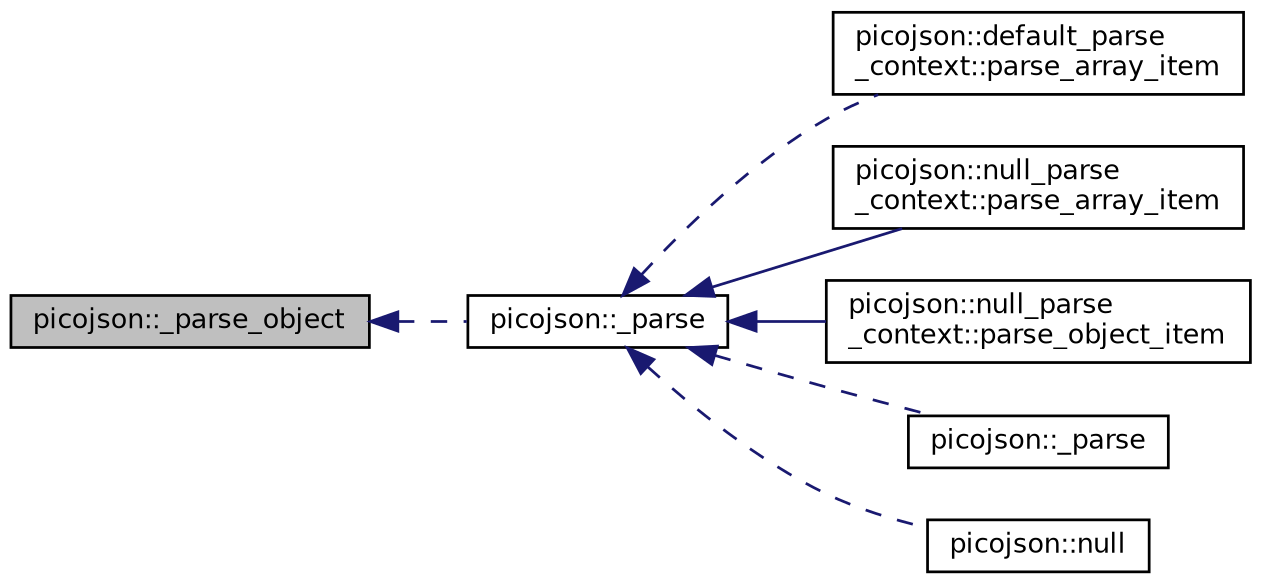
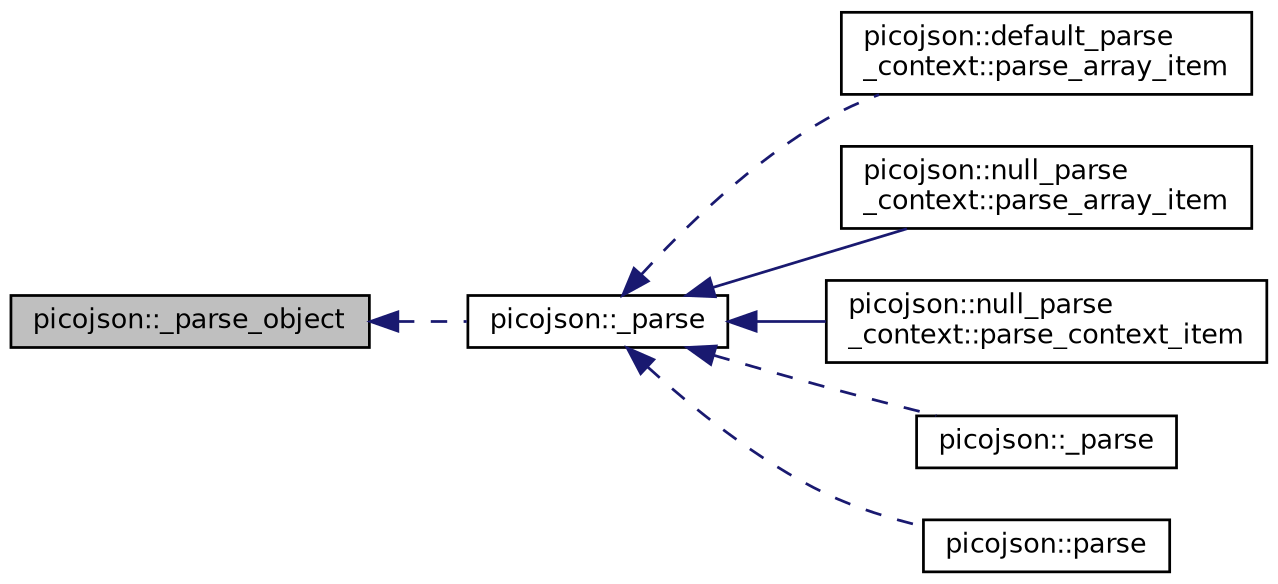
(1038, 321) -> (1047, 321)
(1038, 546) -> (1047, 546)
